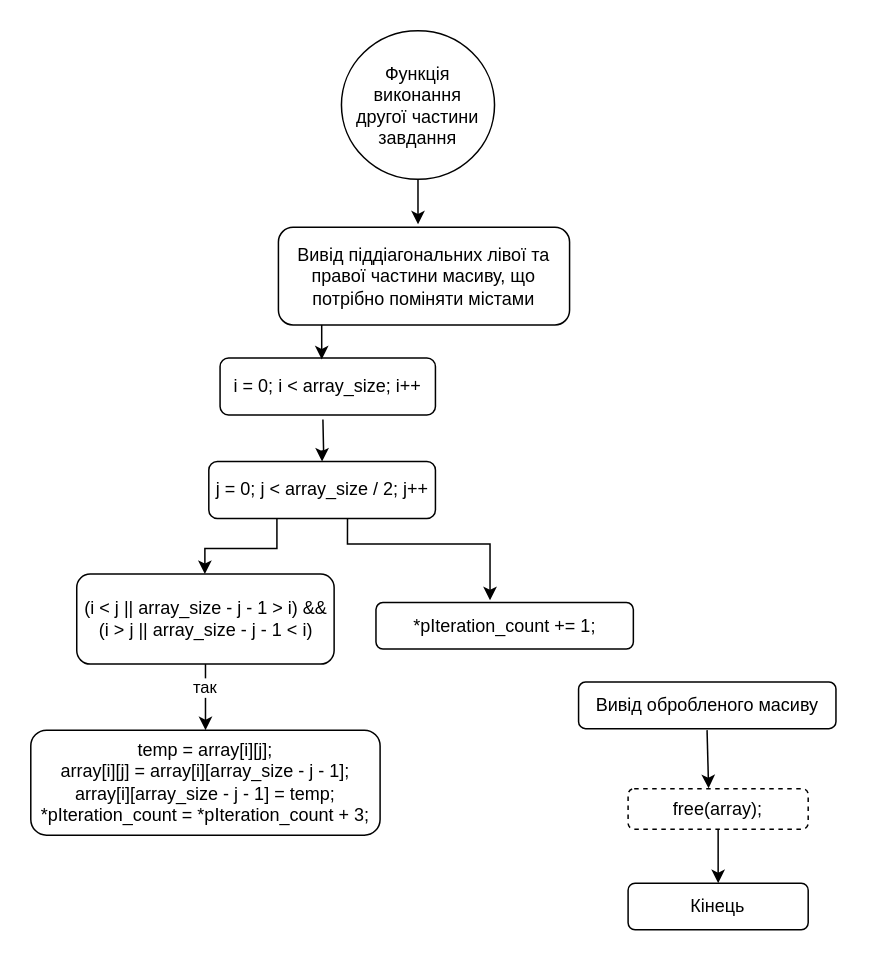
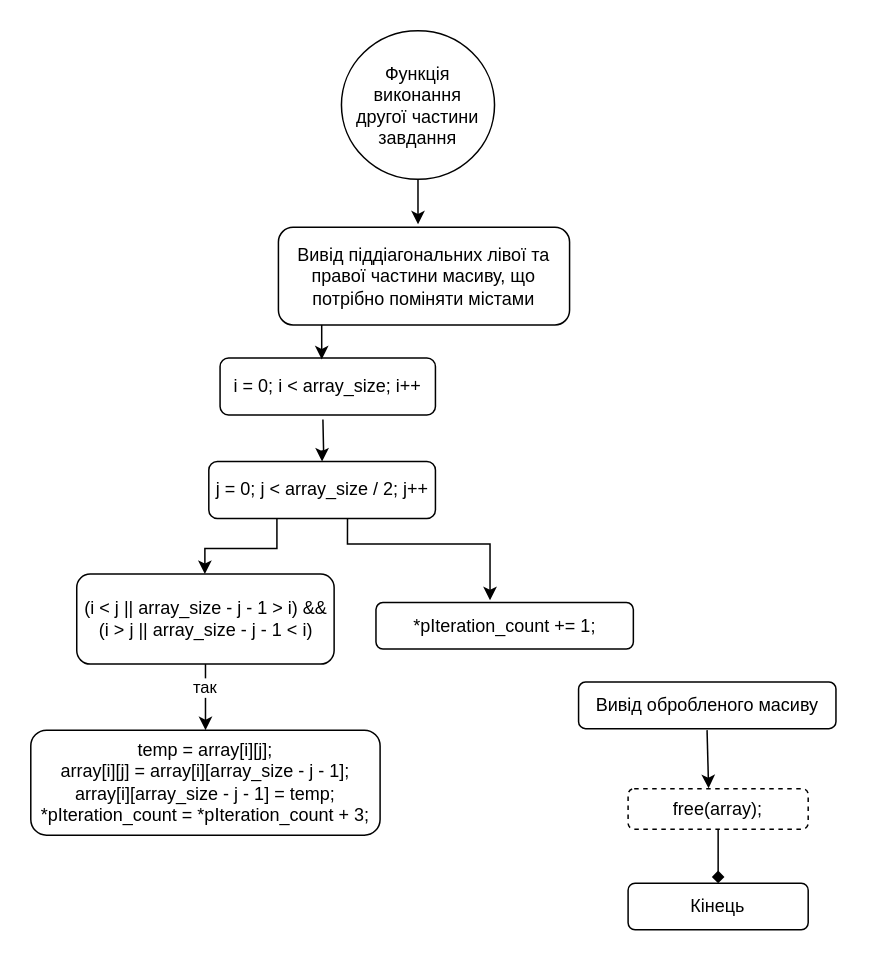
(718, 871) -> (718, 870)
